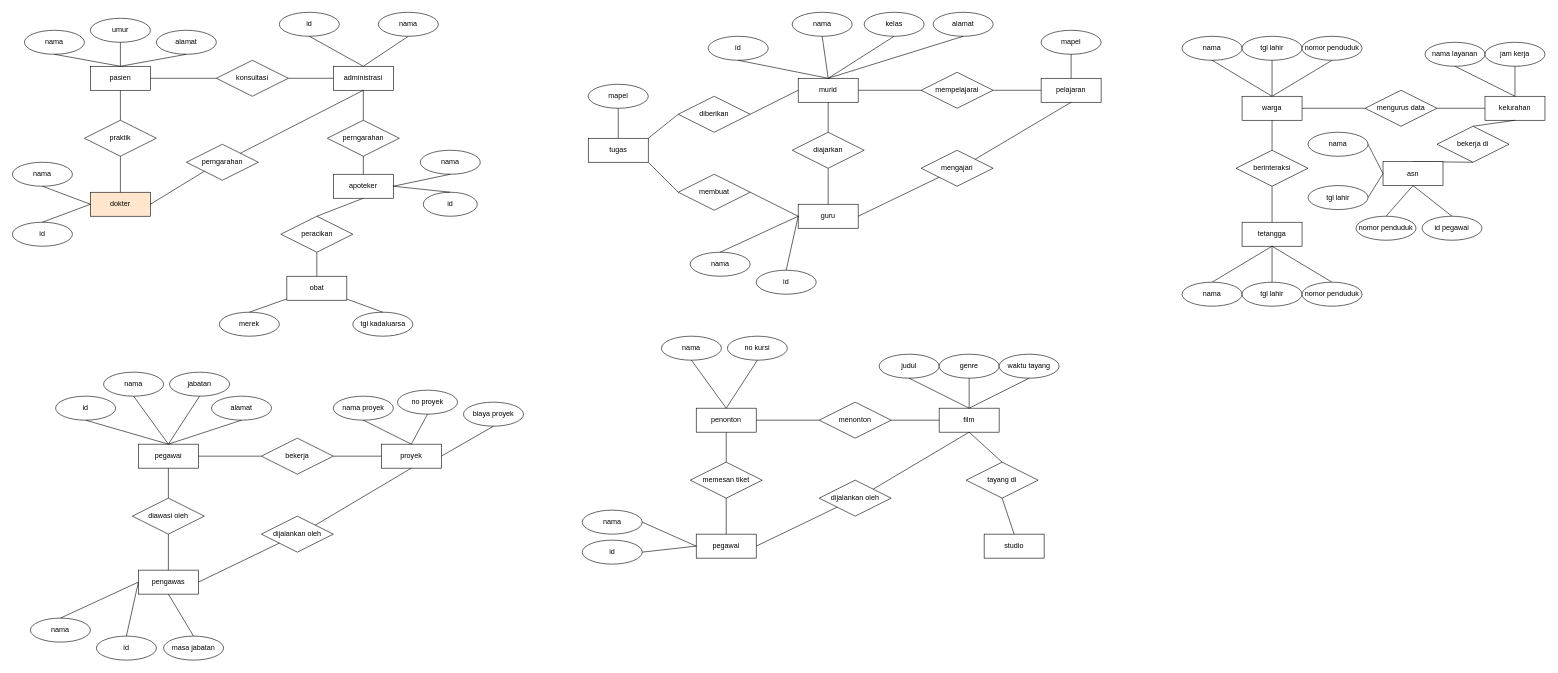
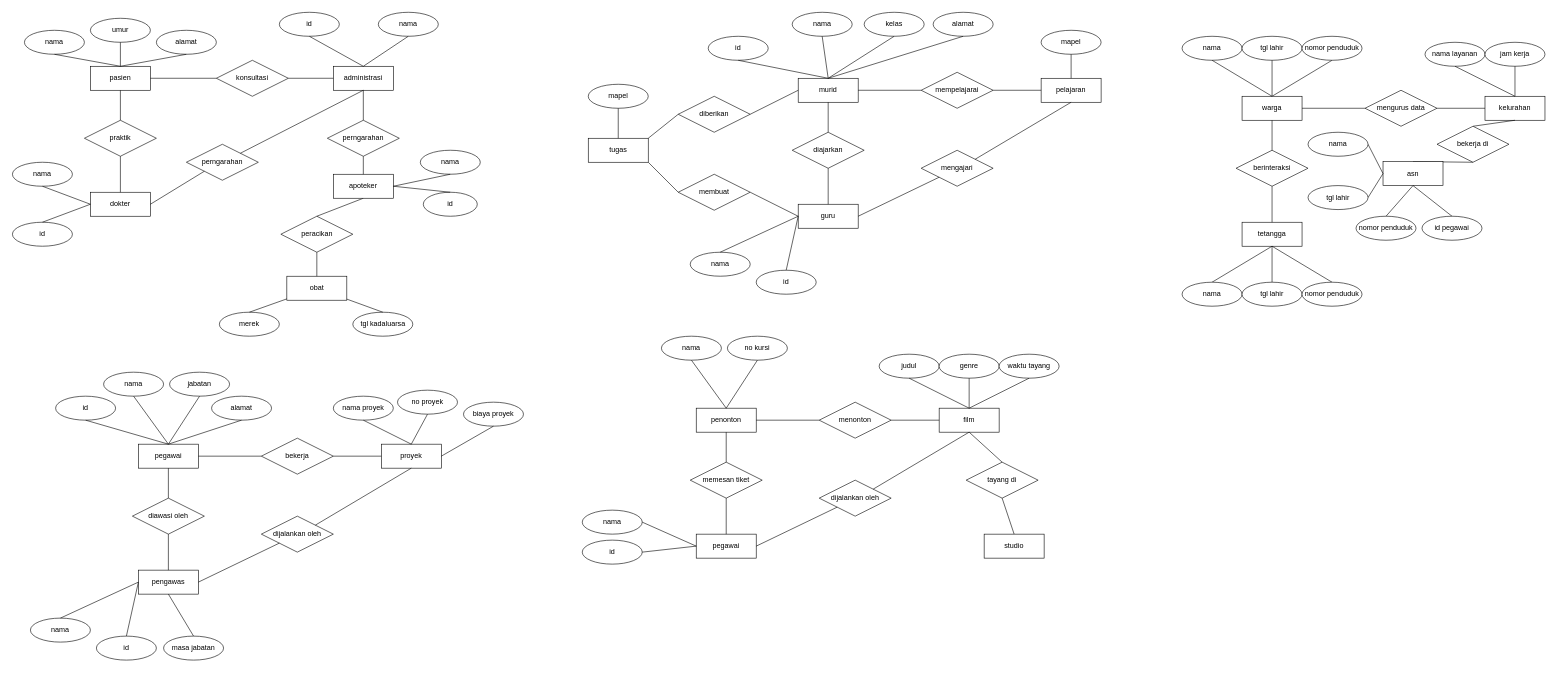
(120, 204) -> (120, 204)
